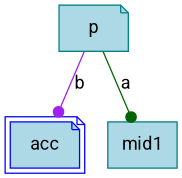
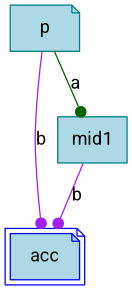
none -> (72, 191)
